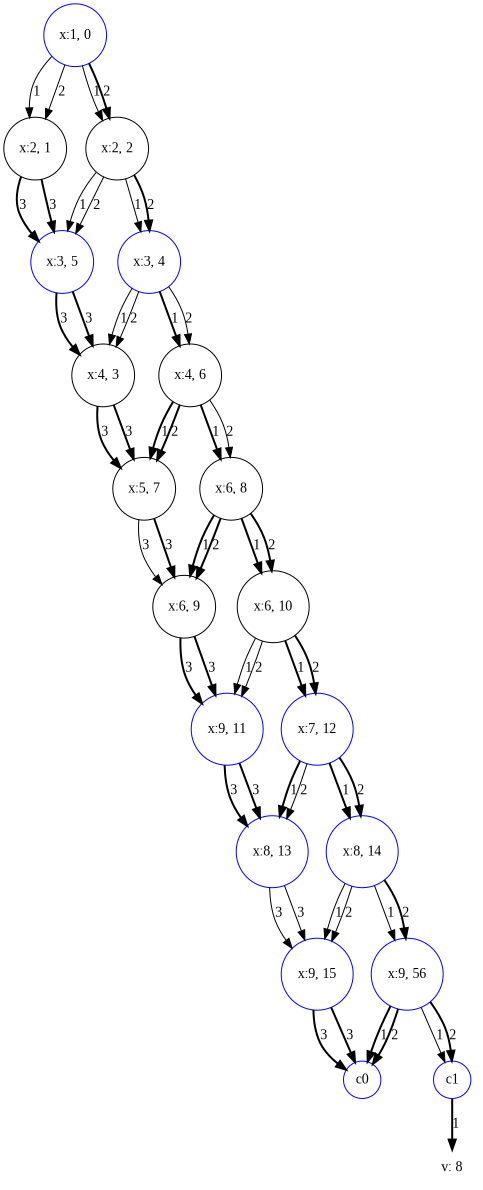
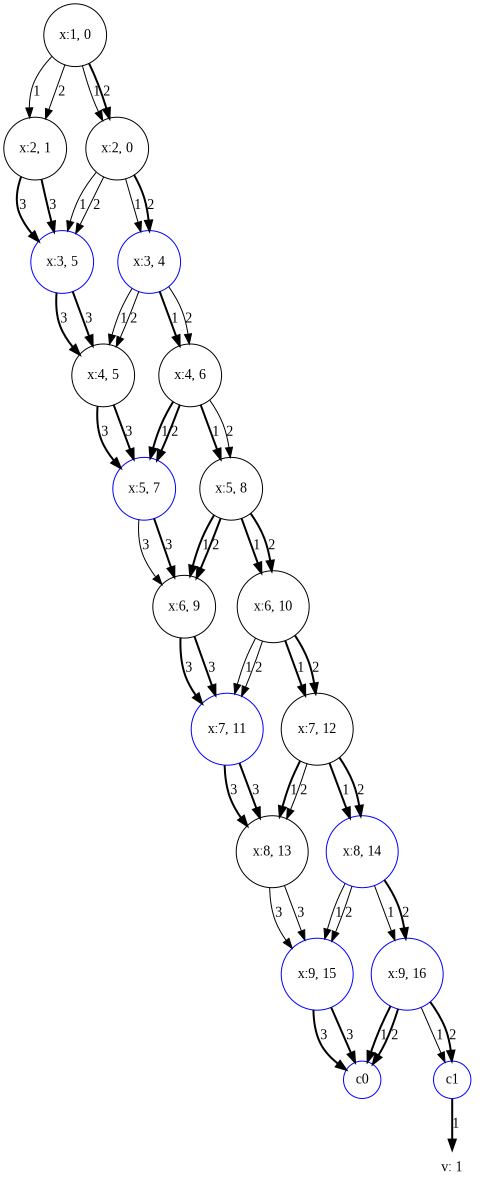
(75, 35) -> (75, 35)
(117, 148) -> (117, 148)
(103, 375) -> (103, 375)
(144, 489) -> (144, 489)
(231, 489) -> (231, 489)
(227, 729) -> (227, 729)
(317, 729) -> (317, 729)
(272, 852) -> (272, 852)
(407, 974) -> (407, 974)
(452, 1168) -> (452, 1168)
